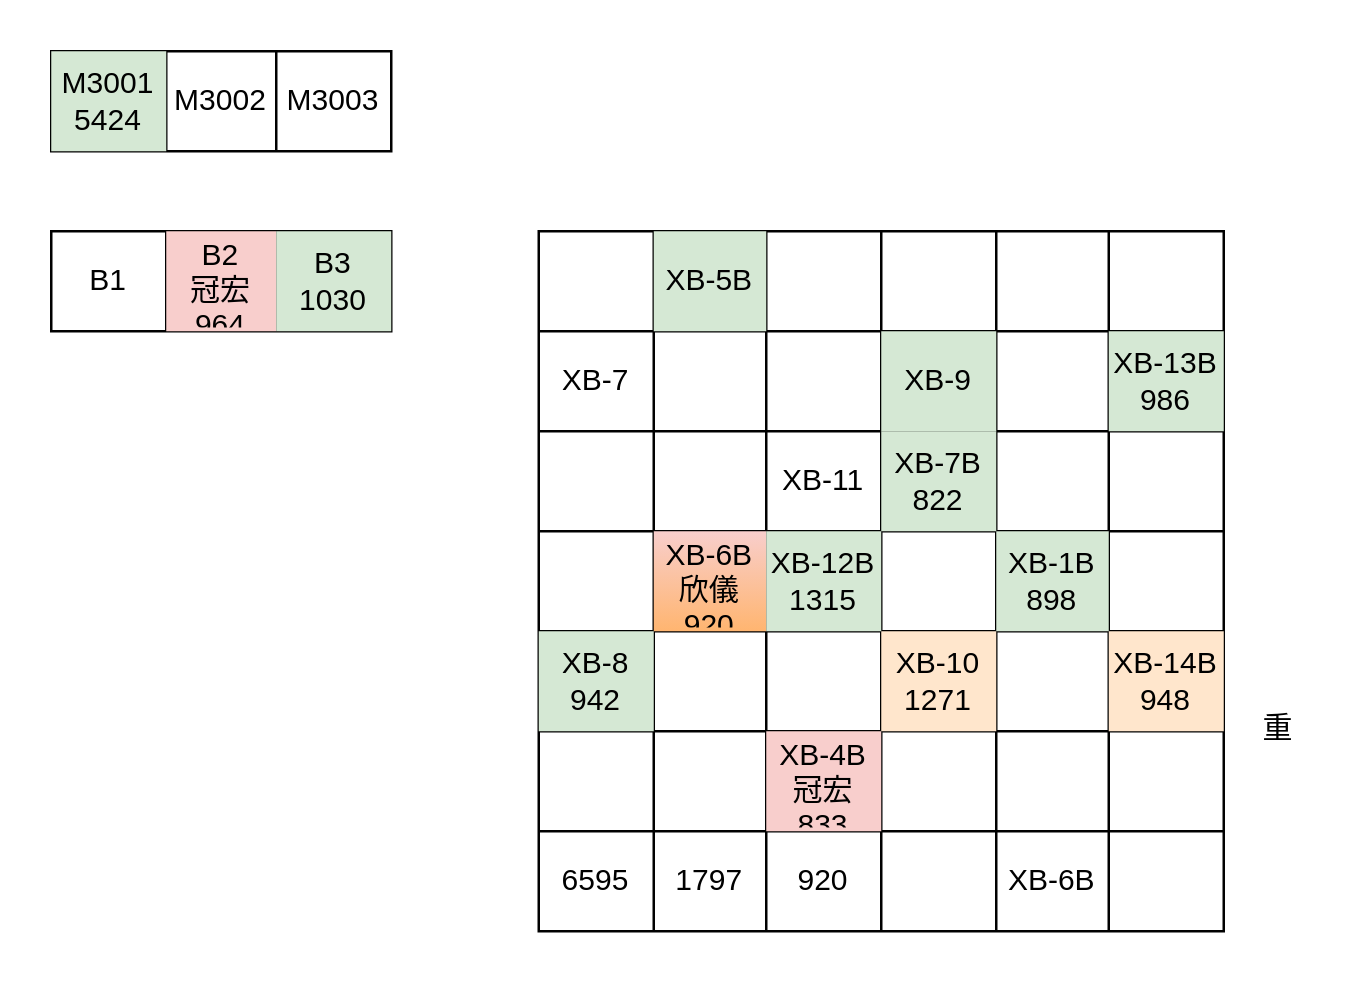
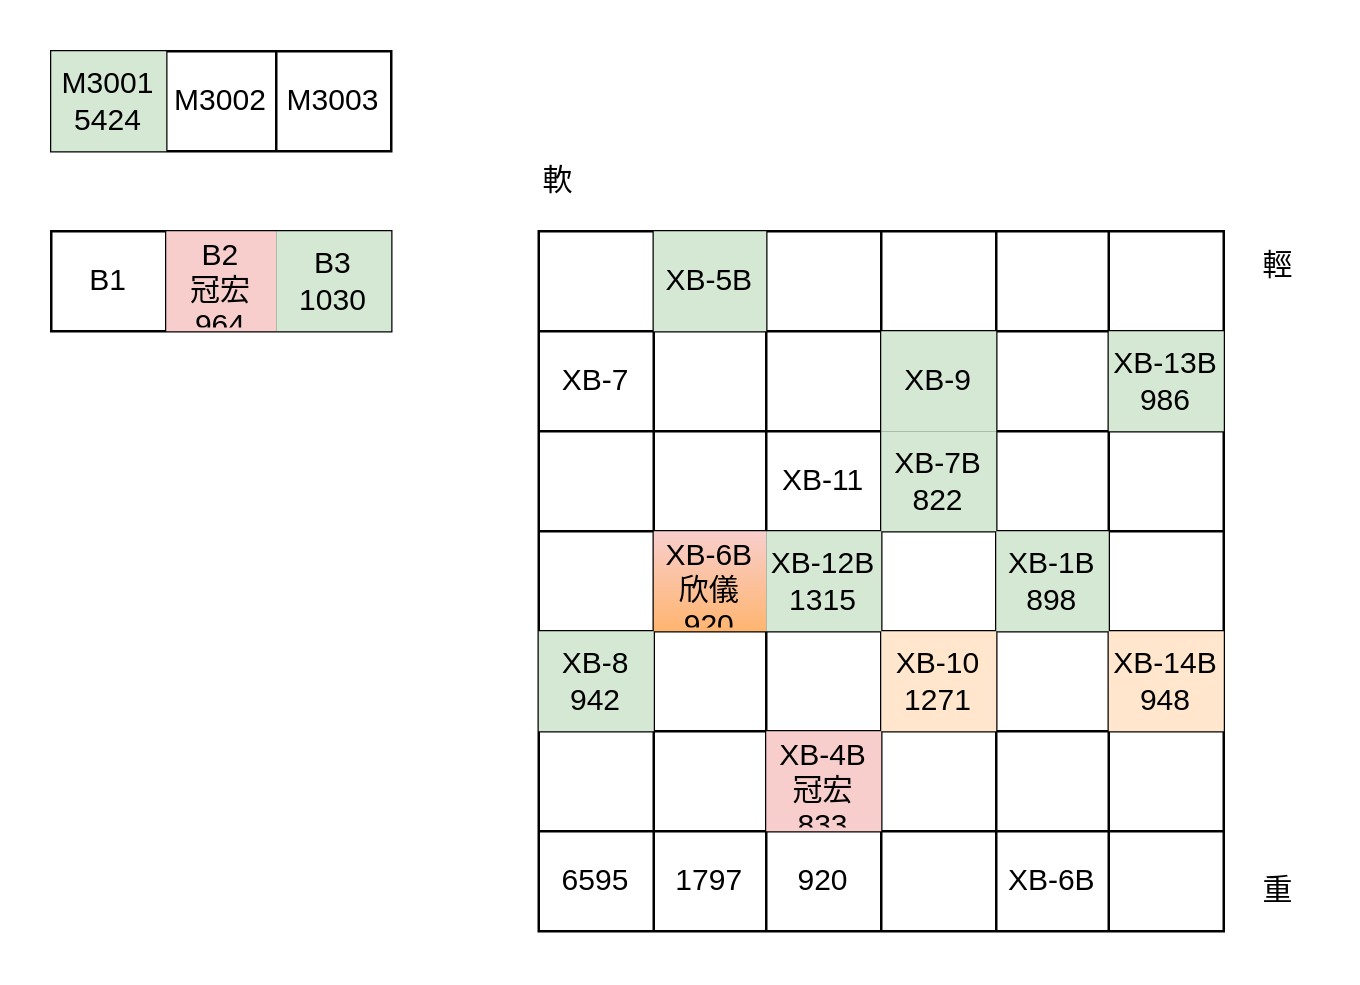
none -> (559, 181)
none -> (1279, 266)
(1279, 729) -> (1279, 891)
